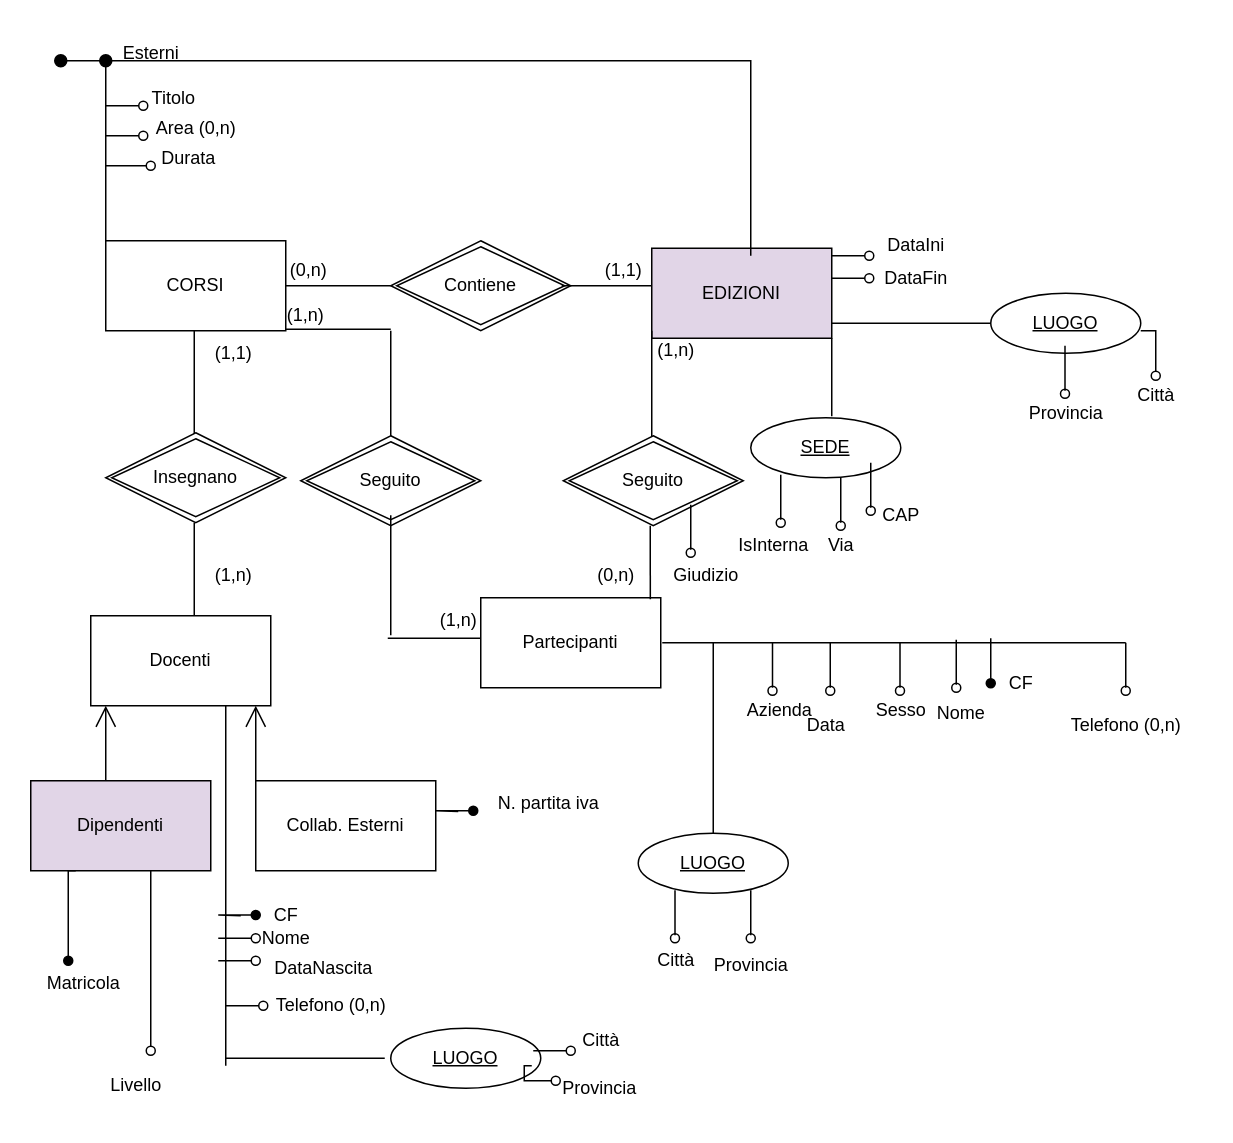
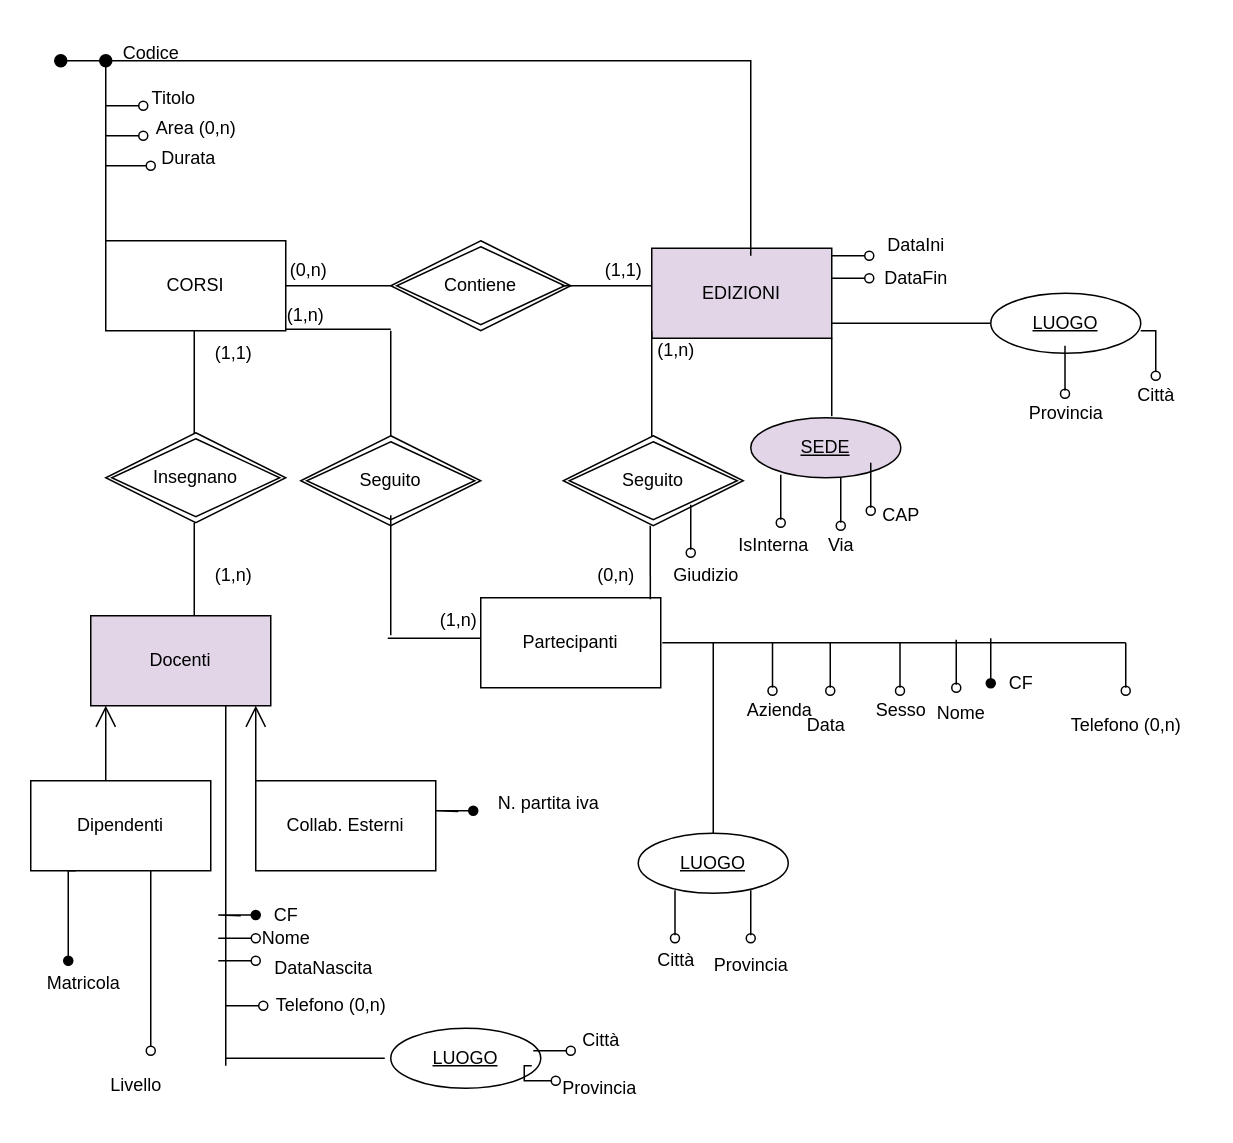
(152, 53) -> (152, 53)
(826, 448) -> (826, 448)
(181, 661) -> (181, 661)
(121, 826) -> (121, 826)
